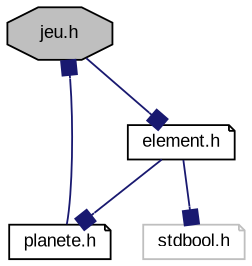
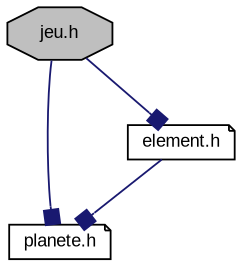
(72, 152) -> (48, 133)
(194, 242) -> none
